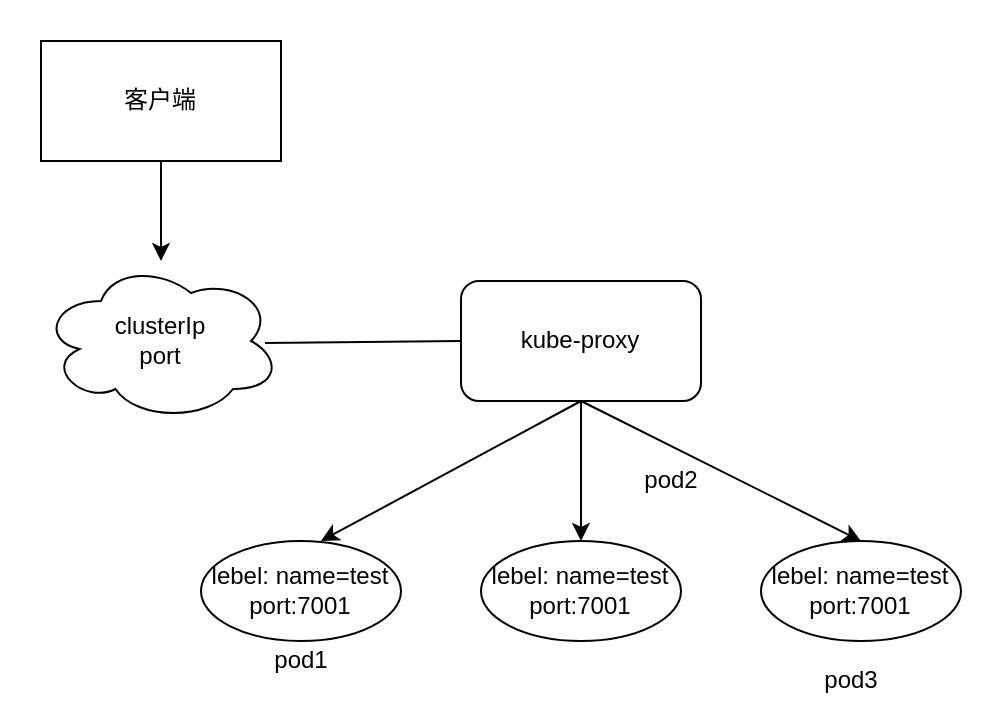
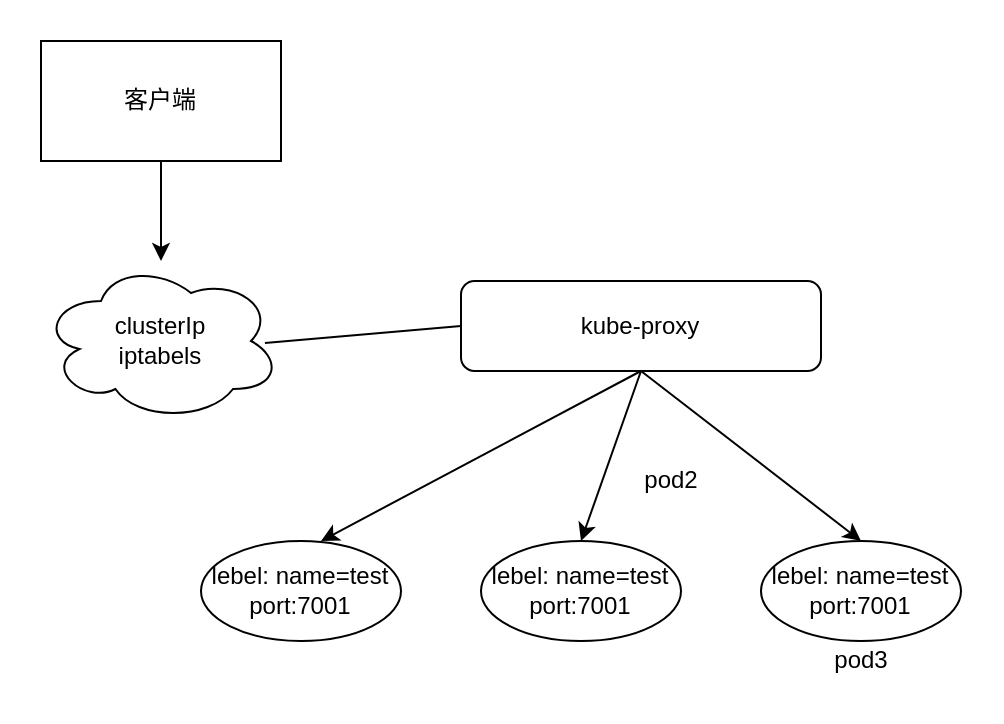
(161, 341) -> (161, 341)
(581, 341) -> (641, 326)
(301, 661) -> none
(851, 681) -> (861, 661)
